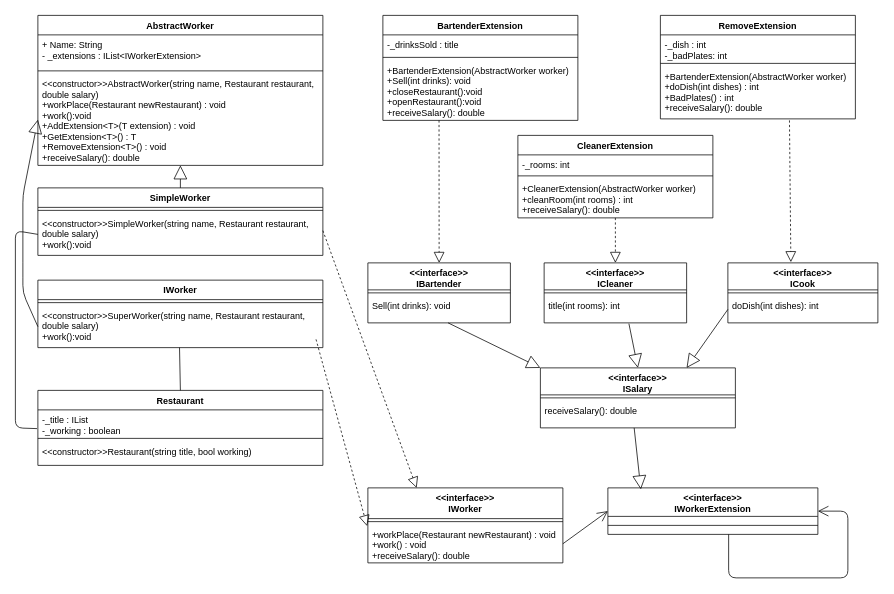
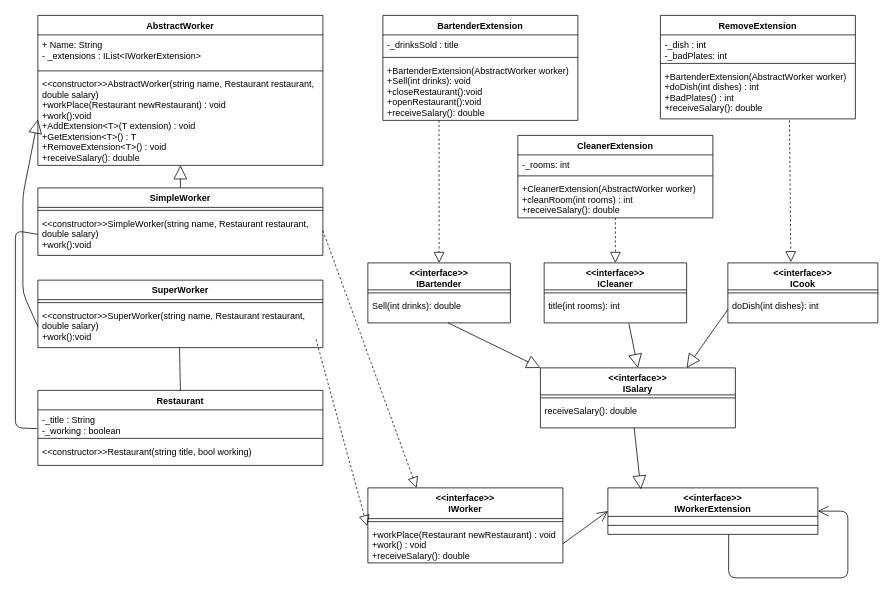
(180, 290) -> (180, 290)
(418, 306) -> (423, 306)
(73, 420) -> (75, 420)
